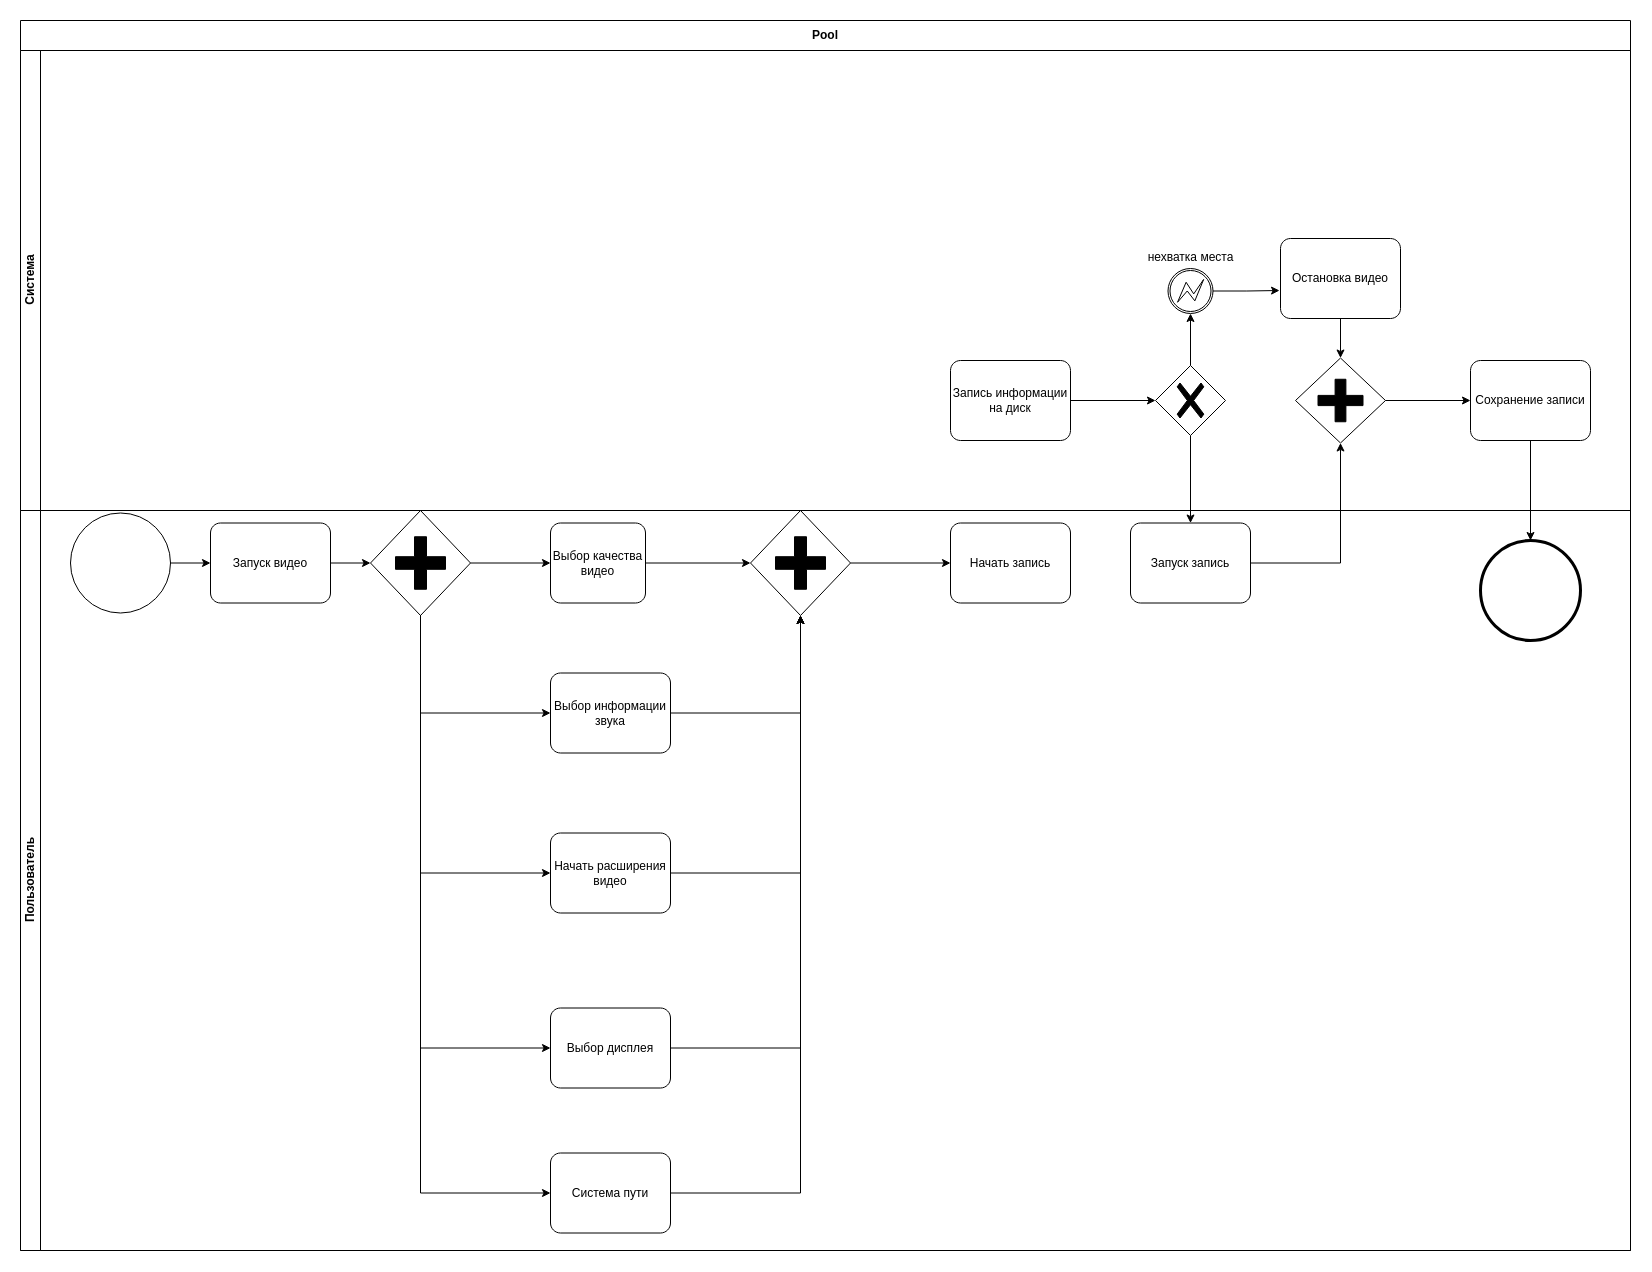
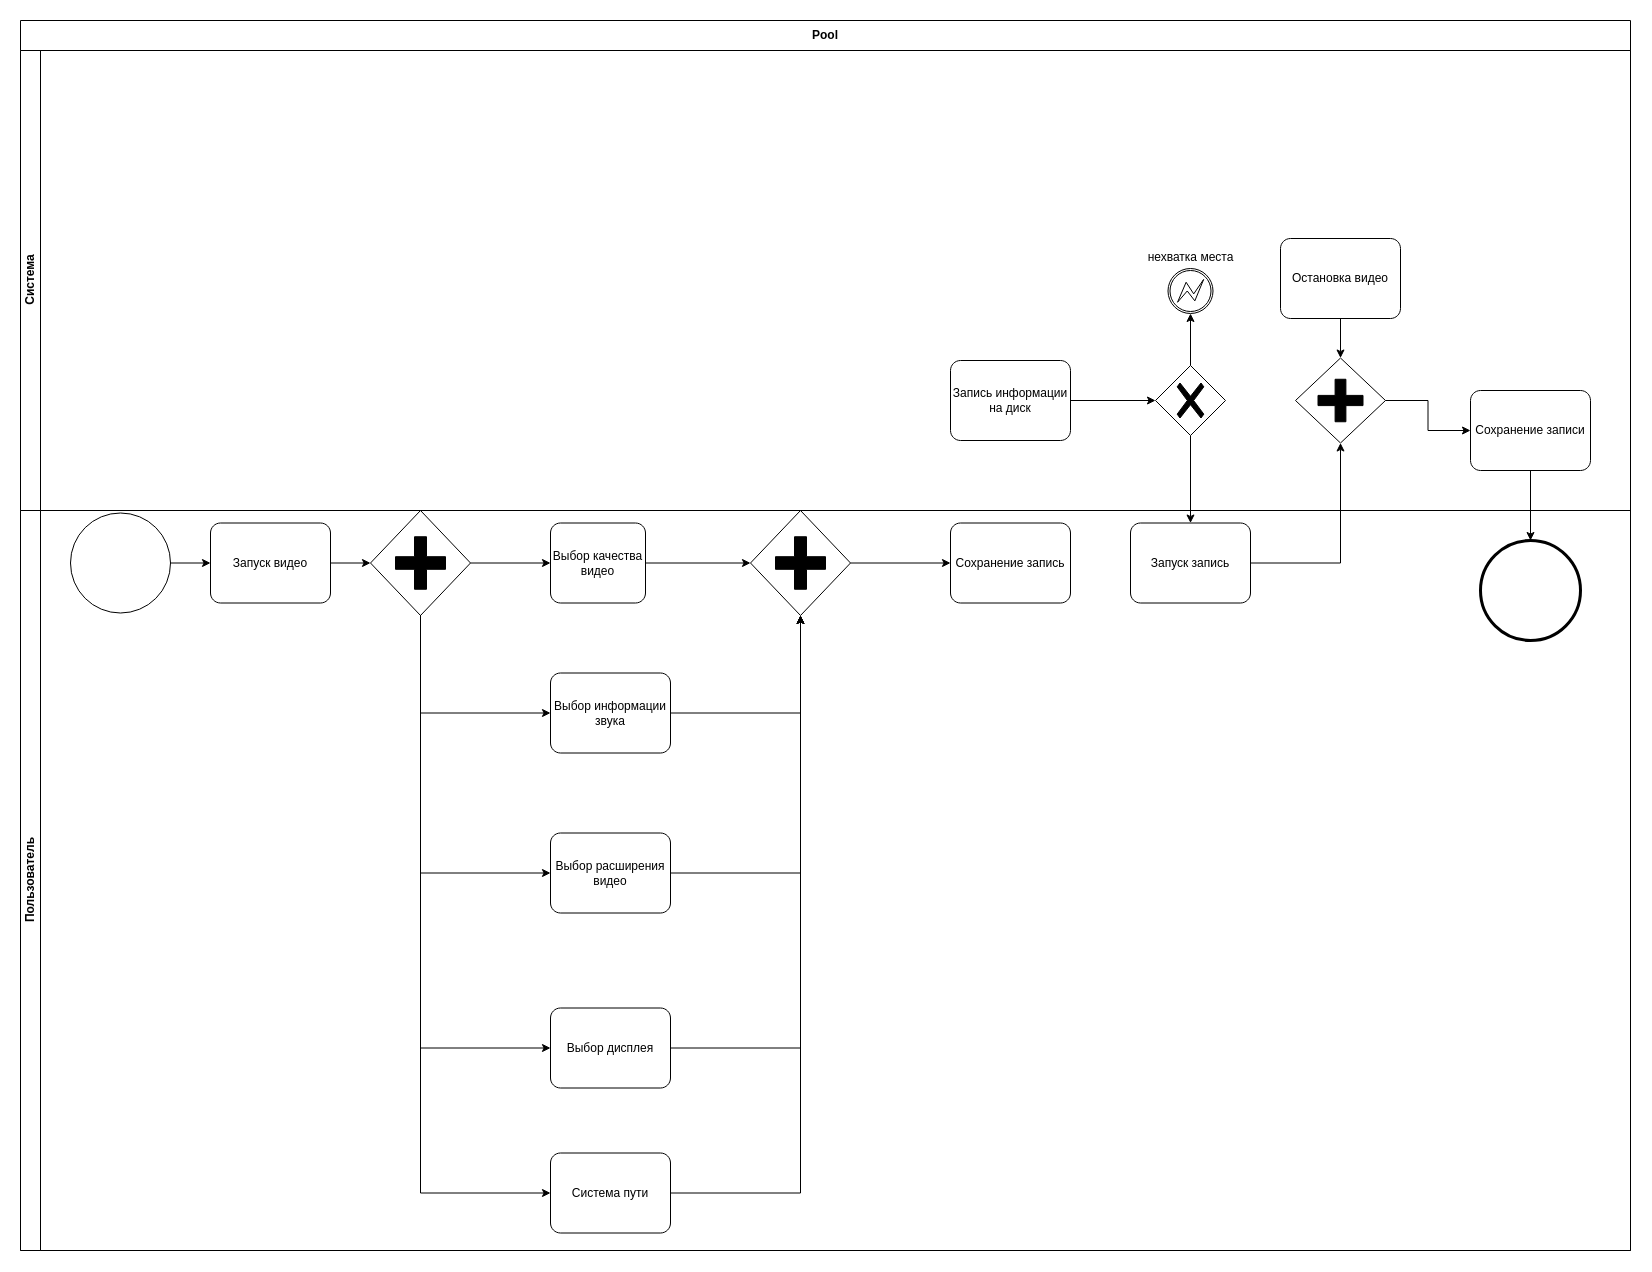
(1243, 291) -> none
(1531, 401) -> (1531, 431)
(1011, 564) -> (1011, 564)
(611, 874) -> (611, 874)
